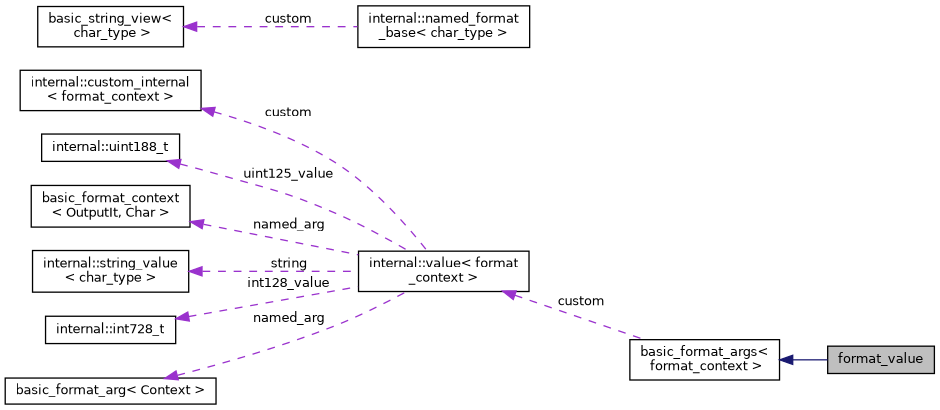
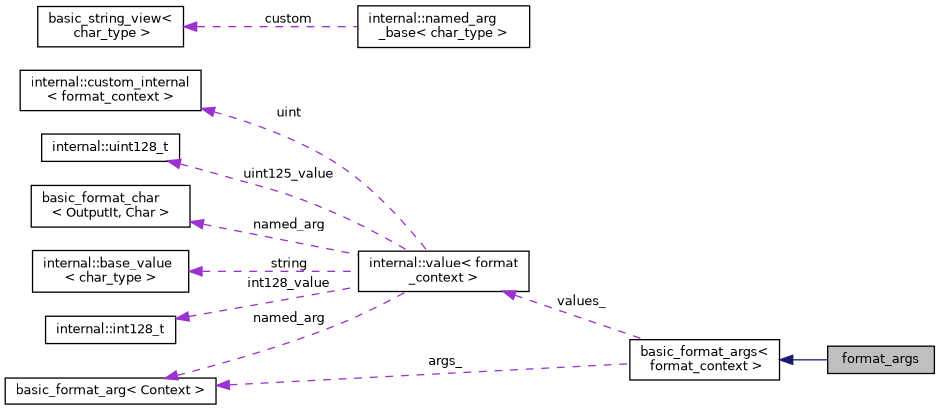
(444, 27) -> (444, 27)
(287, 113) -> (287, 113)
(111, 148) -> (111, 148)
(111, 206) -> (111, 206)
(111, 271) -> (111, 271)
(580, 302) -> (580, 302)
(111, 330) -> (111, 330)
(881, 360) -> (881, 360)
none -> (429, 374)
